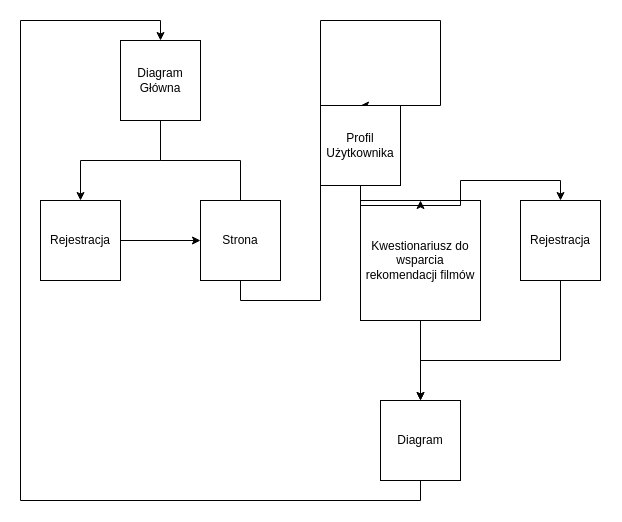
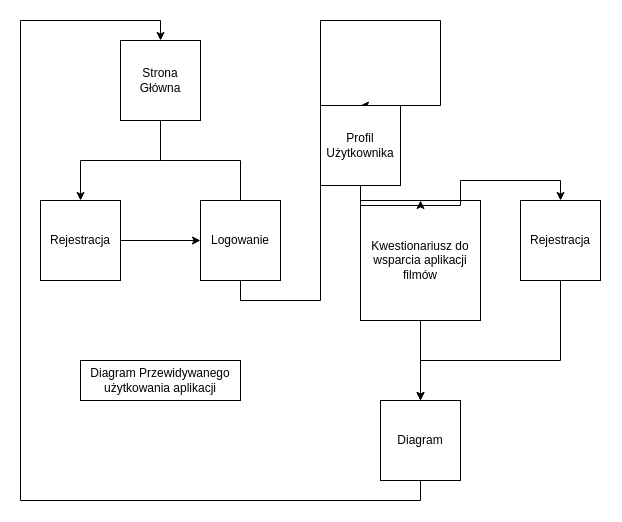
(161, 81) -> (161, 81)
(241, 241) -> (241, 241)
(421, 261) -> (421, 261)
none -> (161, 381)
